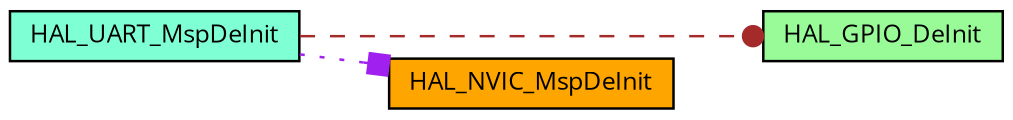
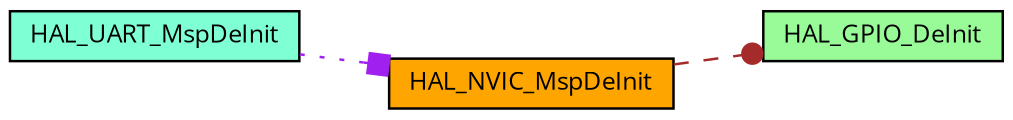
(521, 36) -> (708, 60)
